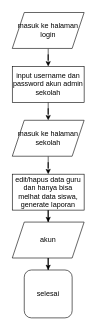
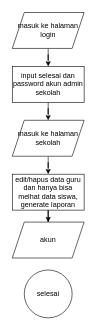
(48, 84) -> (48, 84)
(48, 266) -> none
(48, 294) -> (48, 294)
